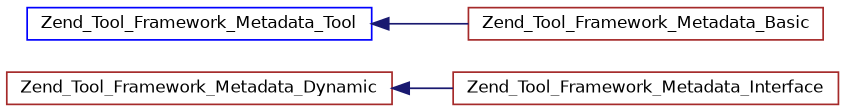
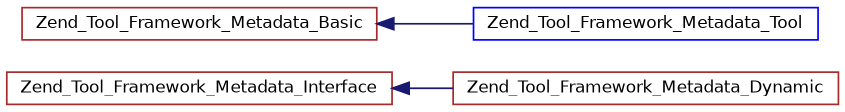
(429, 24) -> (433, 24)
(431, 88) -> (431, 88)
